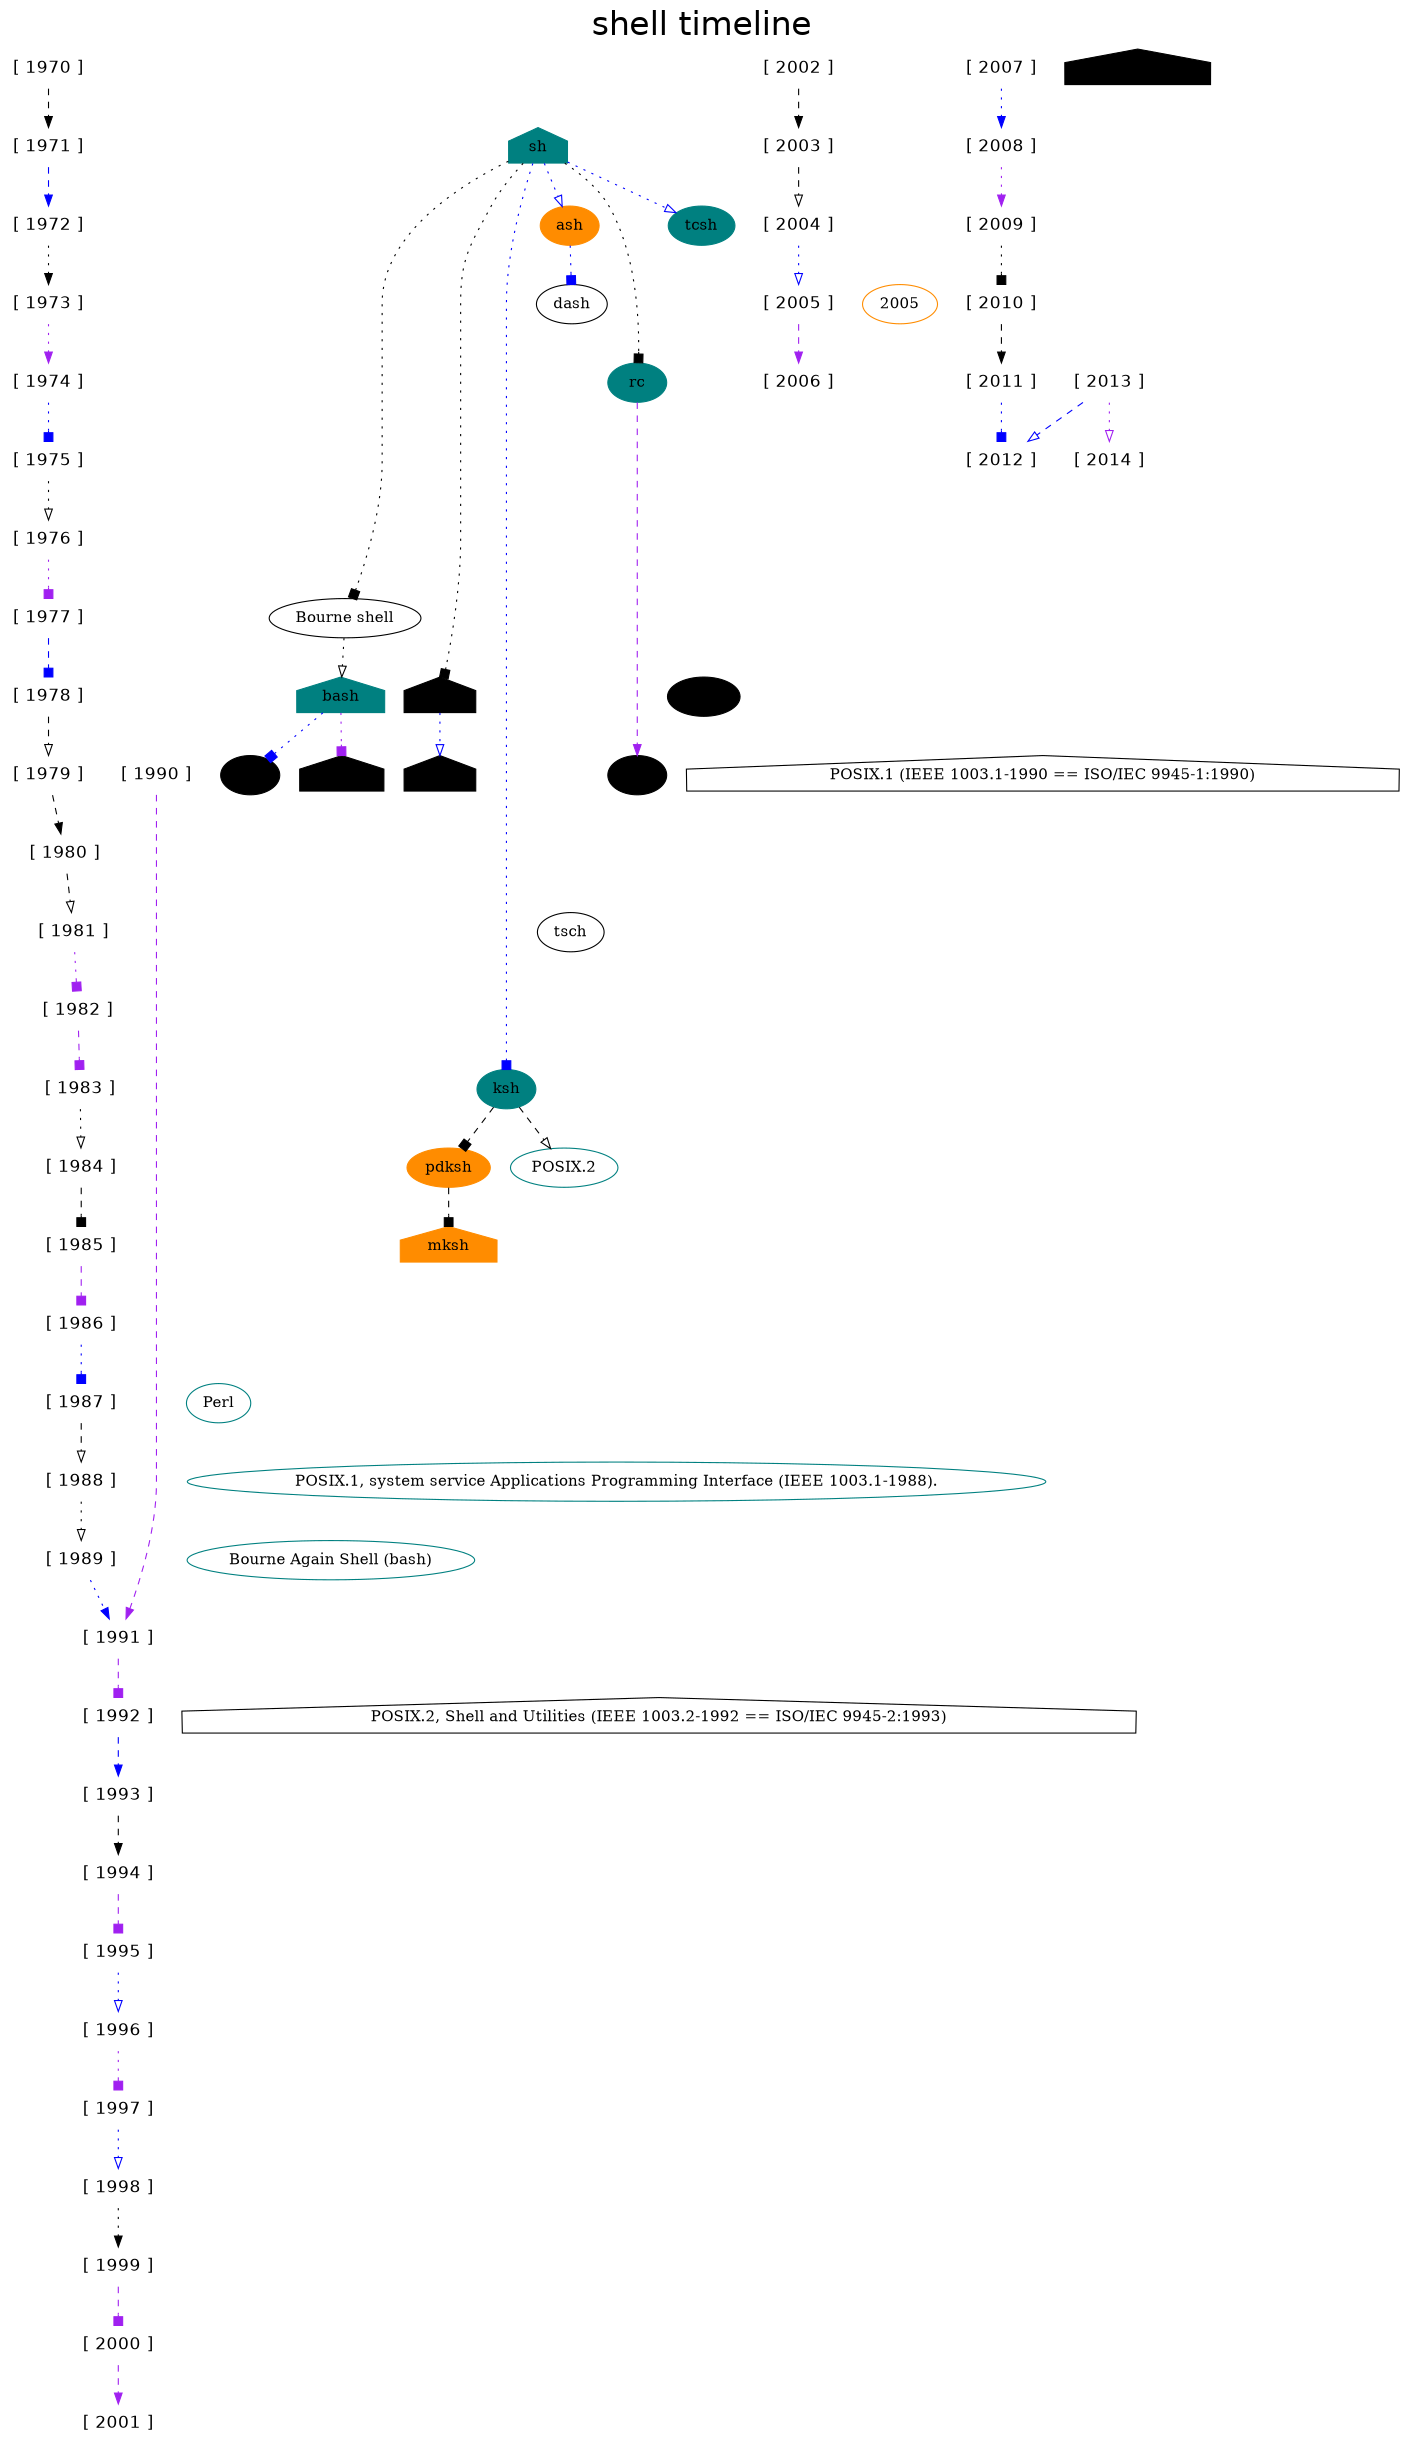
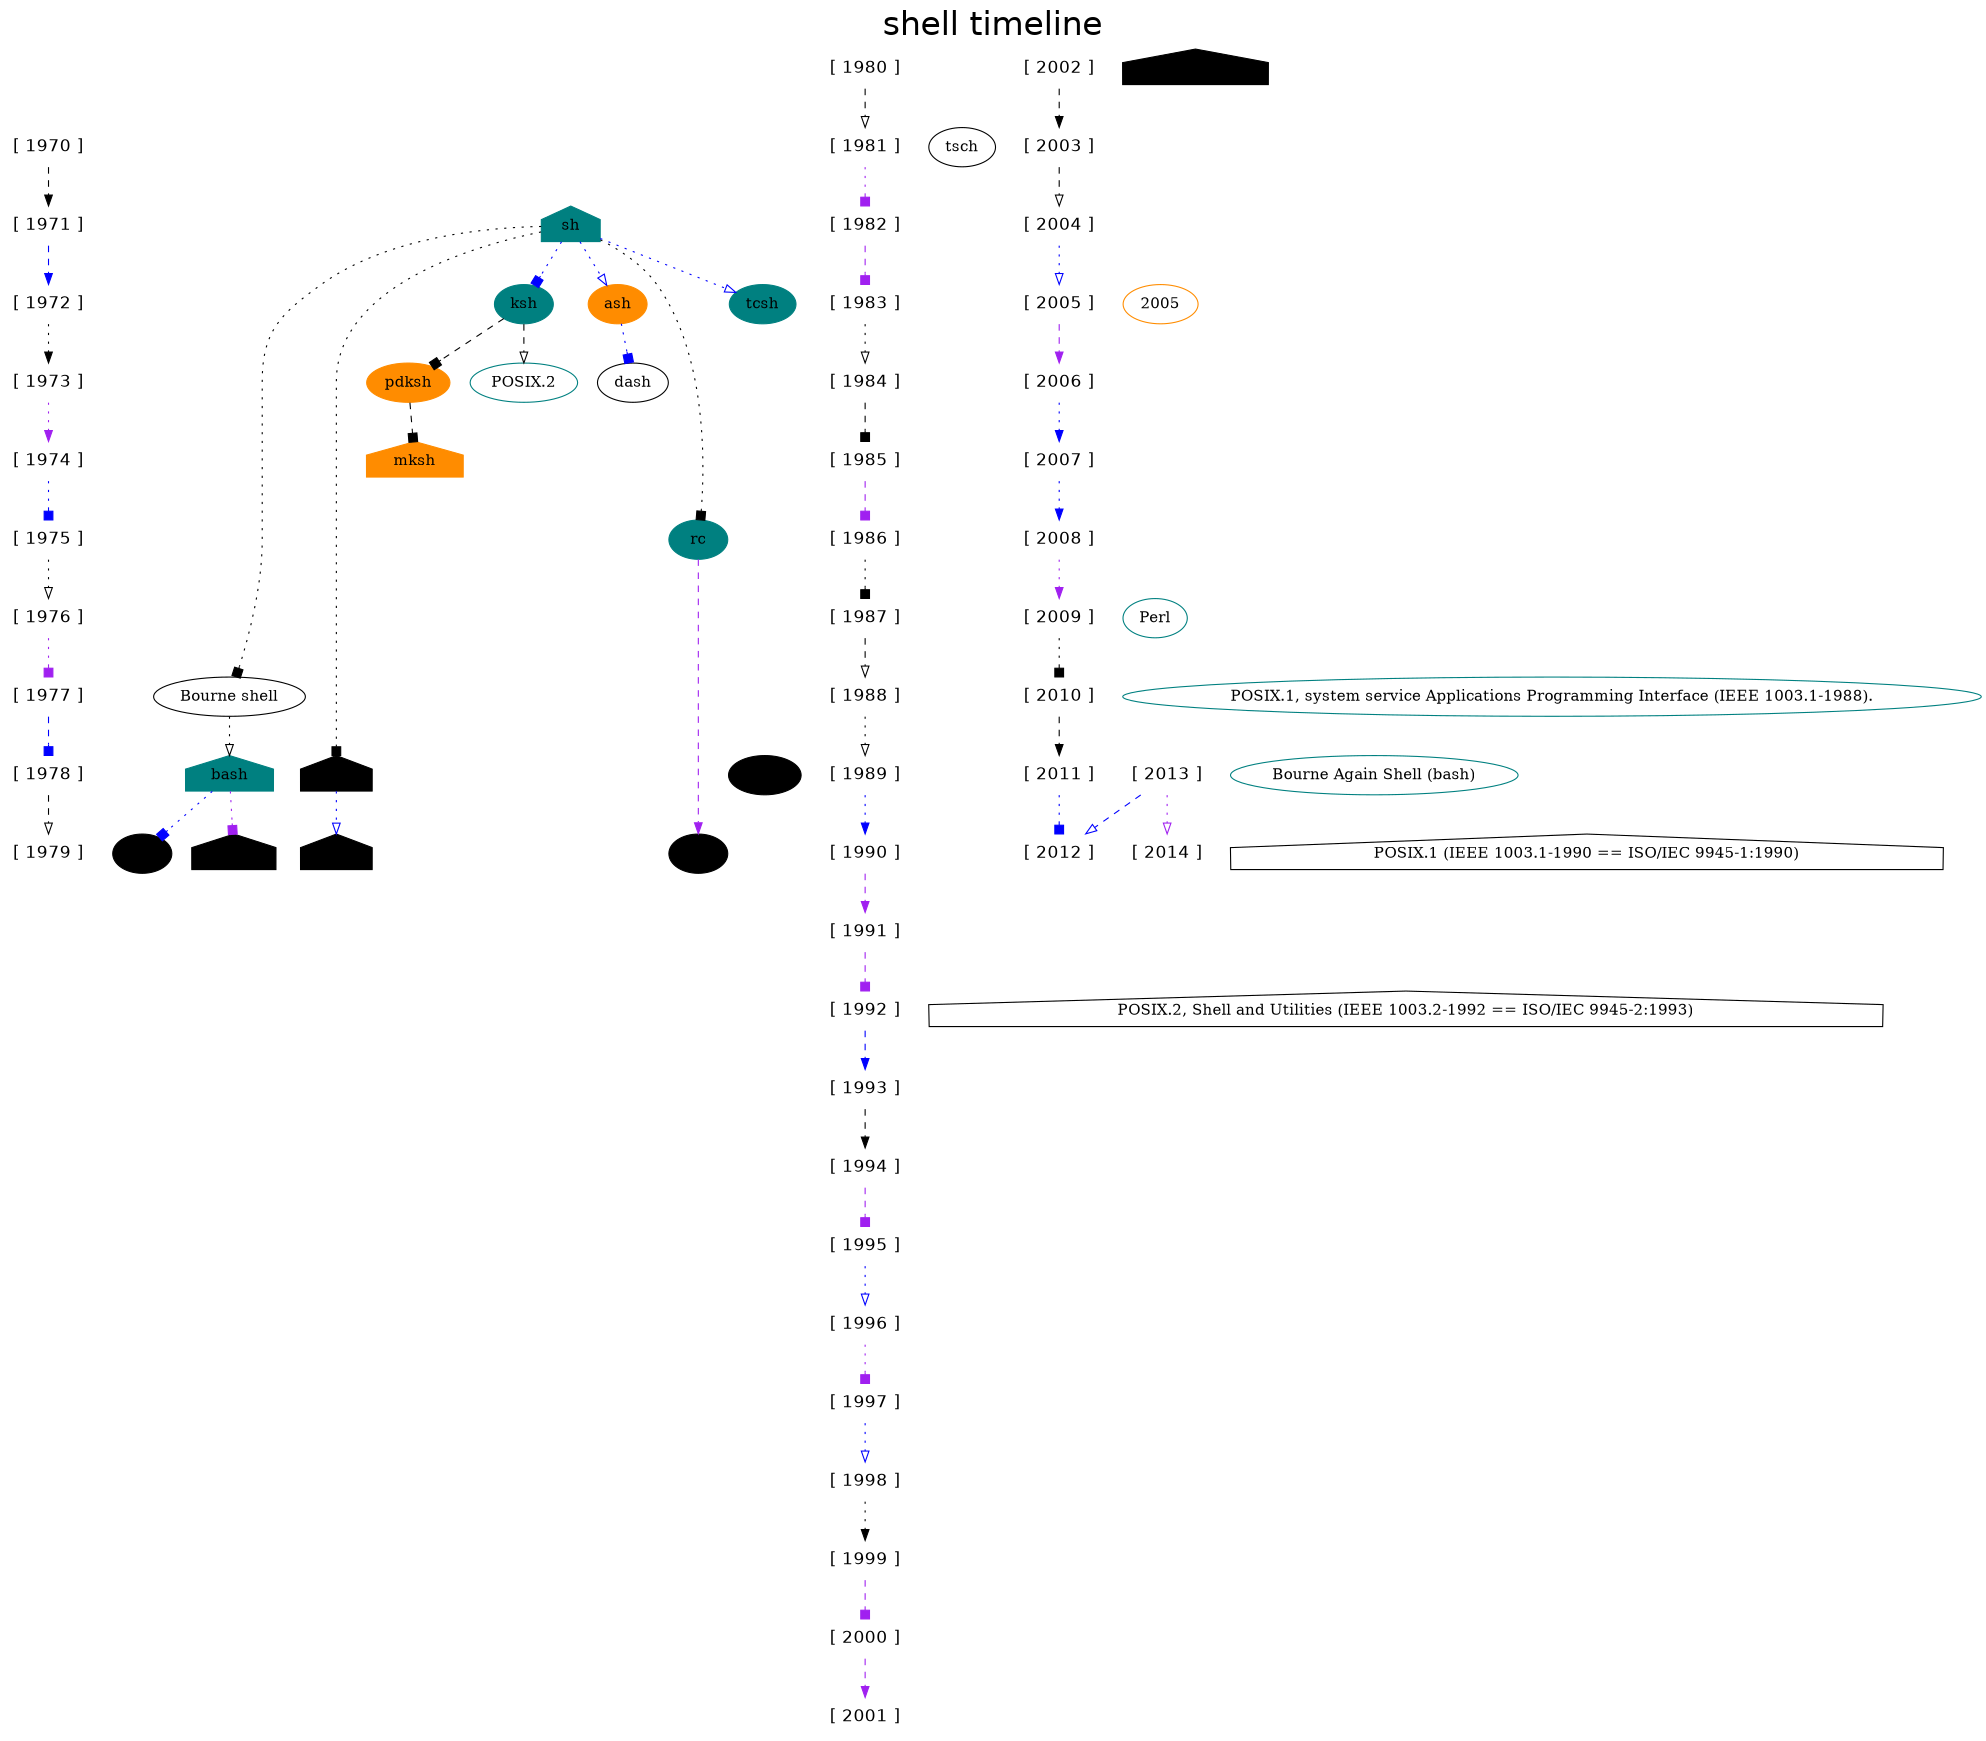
none -> (1059, 417)
(56, 809) -> none
(81, 1359) -> (865, 574)
(97, 1595) -> (865, 809)
